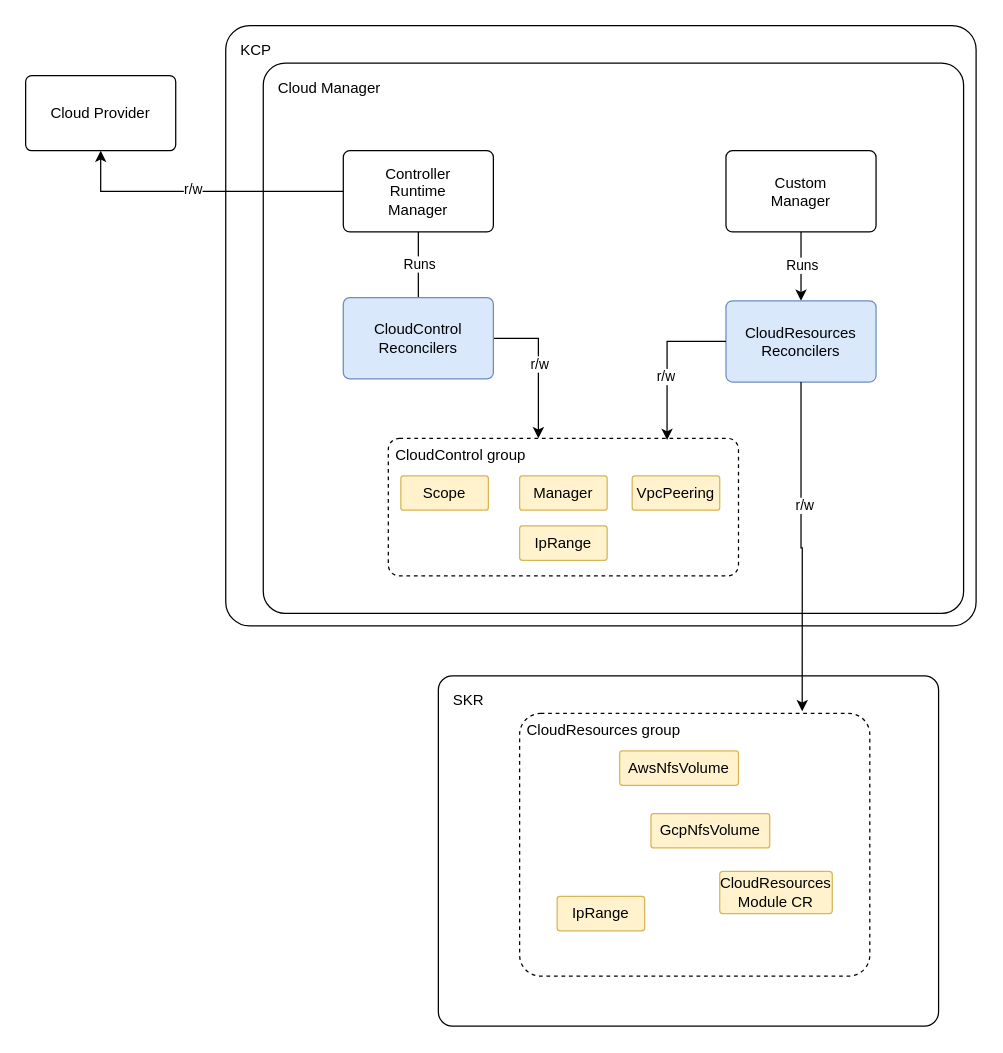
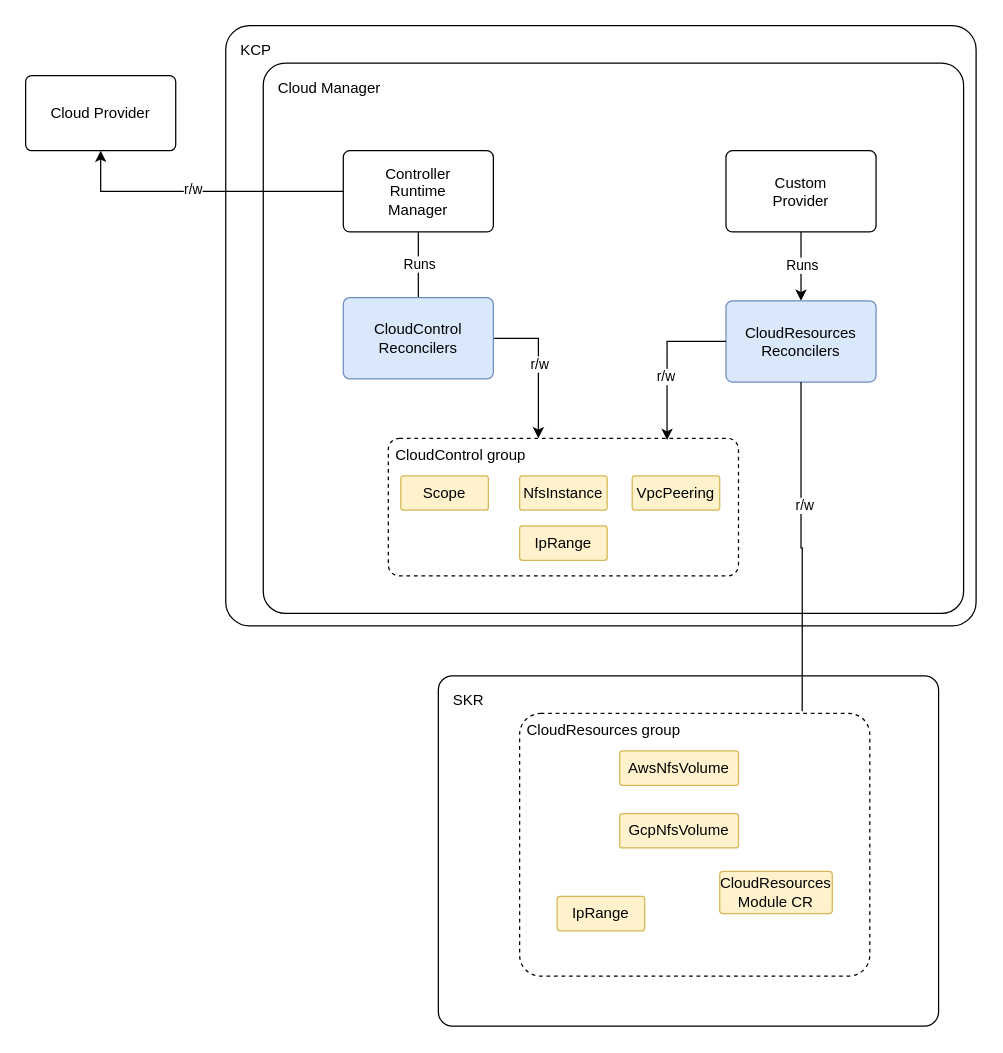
(801, 192) -> (801, 192)
(563, 493) -> (563, 493)
(802, 701) -> (802, 704)
(710, 830) -> (679, 830)
